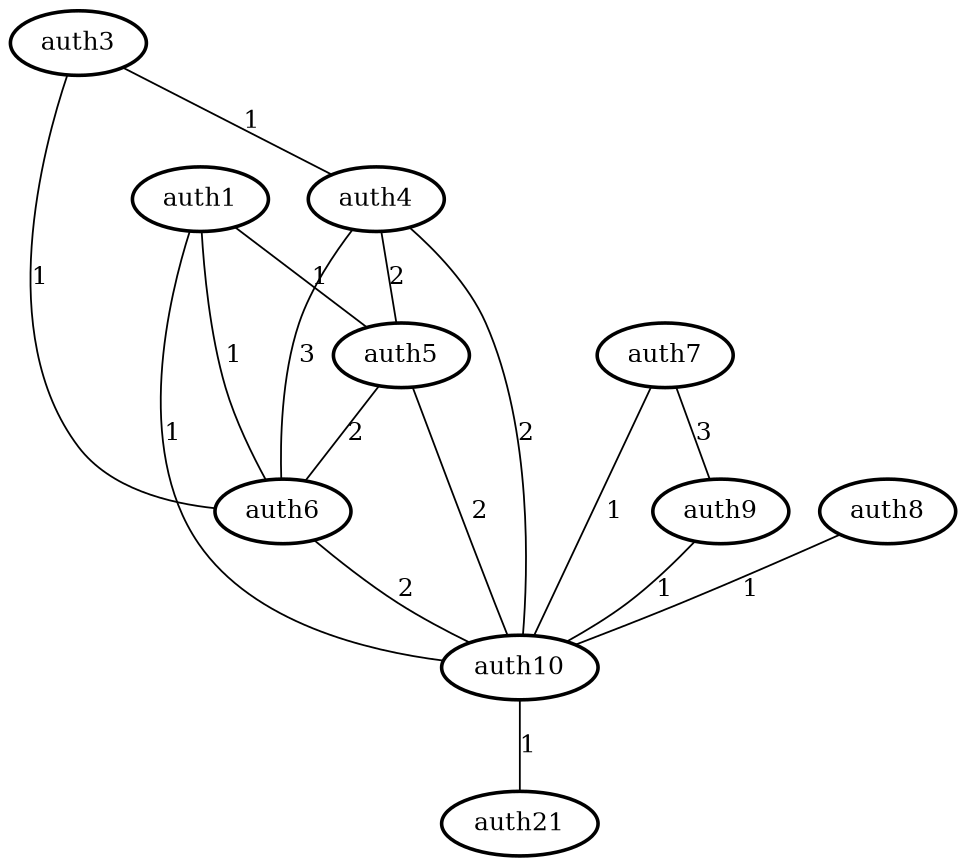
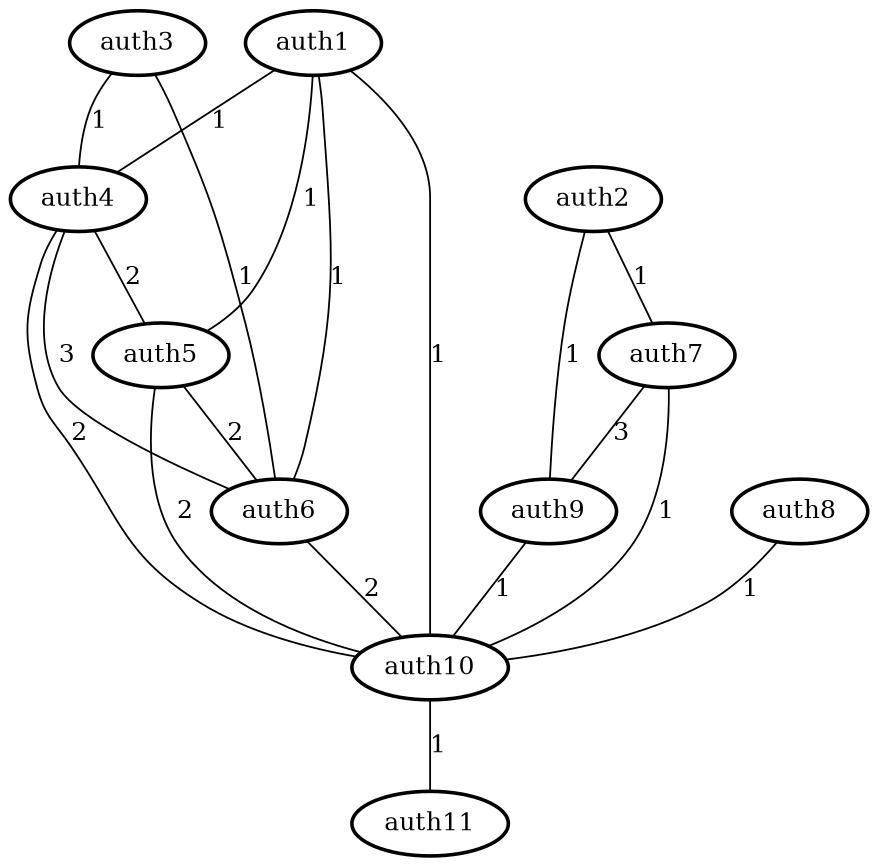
none -> (196, 121)
none -> (593, 199)
(520, 824) -> (430, 824)
